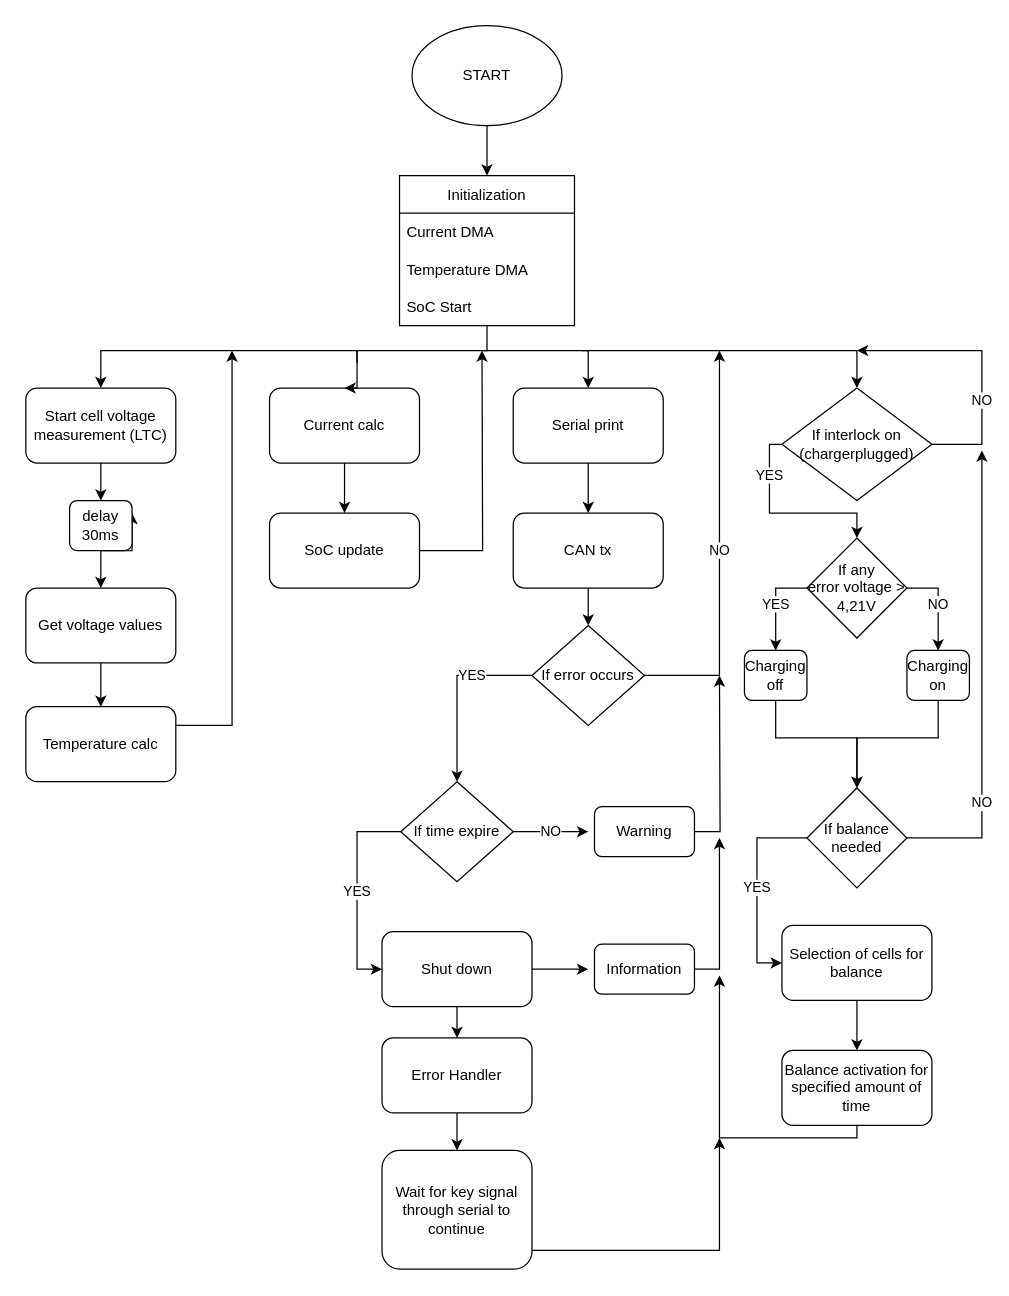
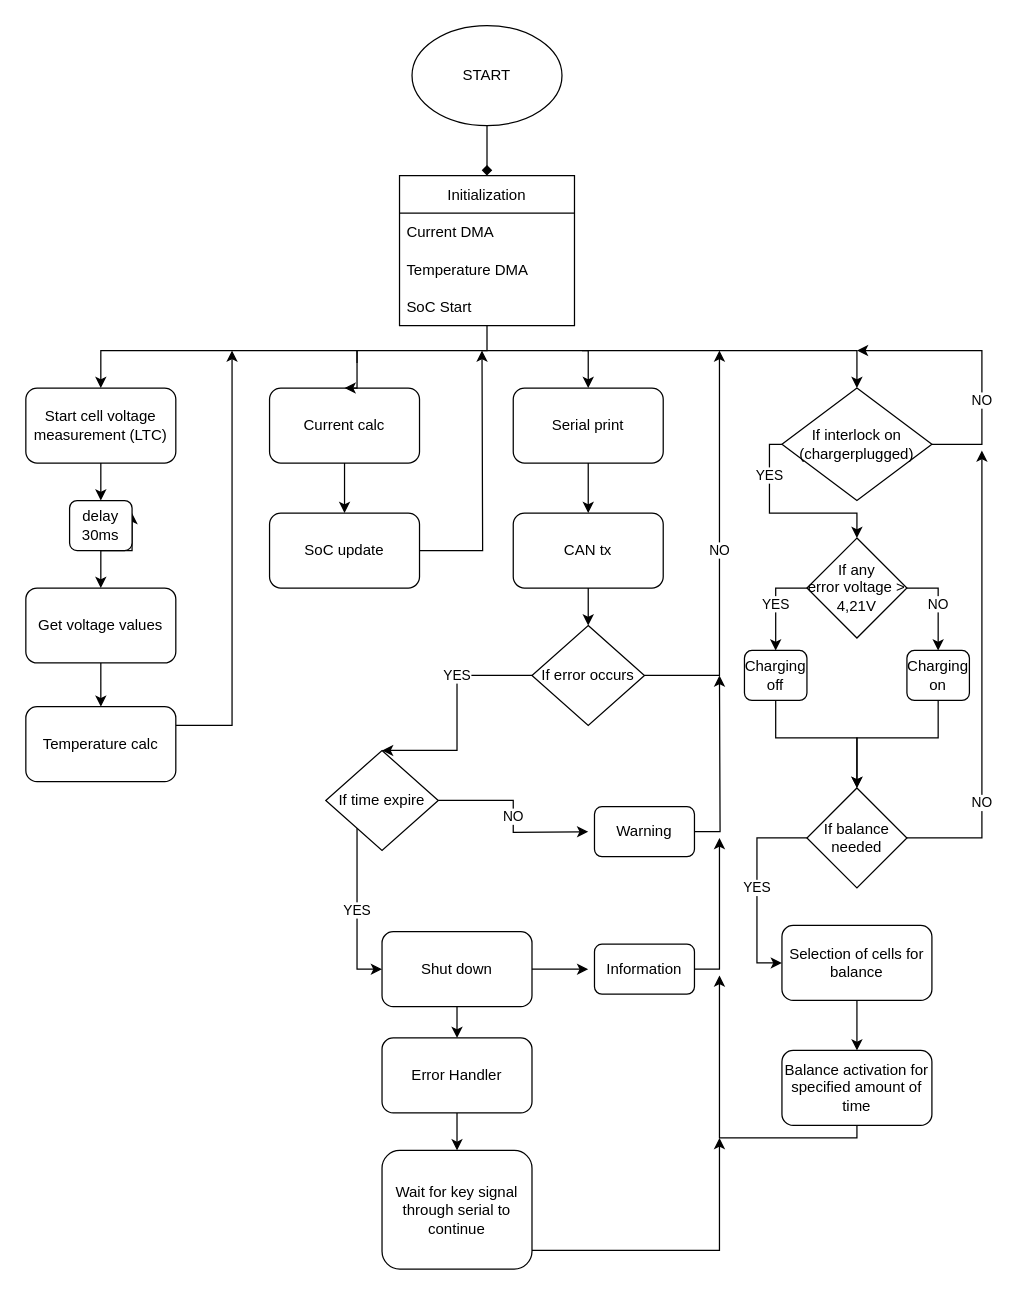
(487, 166) -> (487, 165)
(457, 832) -> (382, 801)
